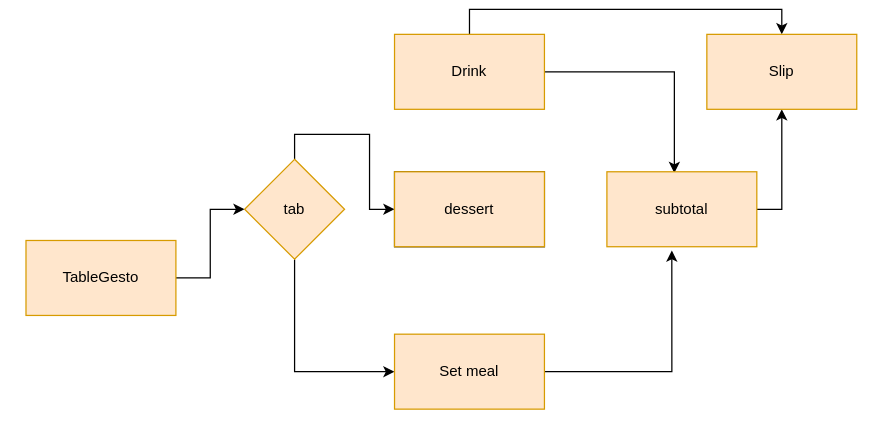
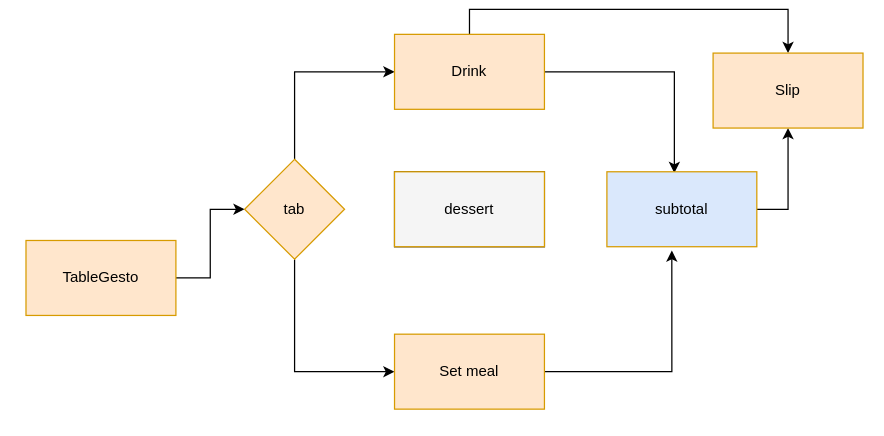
(782, 72) -> (788, 91)
(369, 141) -> (308, 72)
(469, 209) -> (469, 209)
(682, 209) -> (682, 209)
